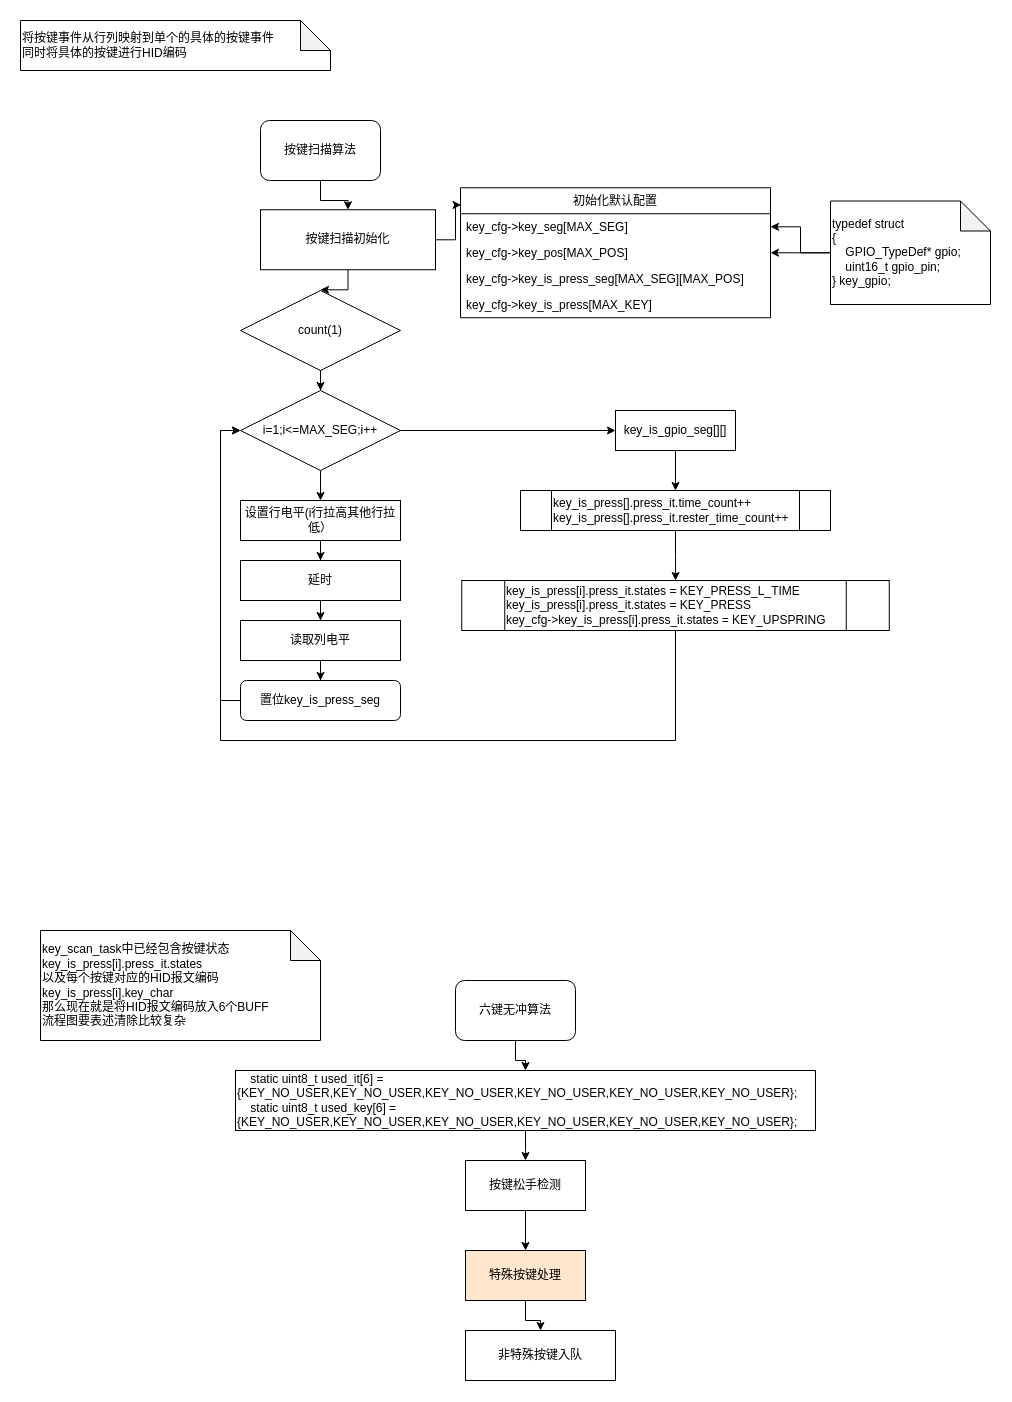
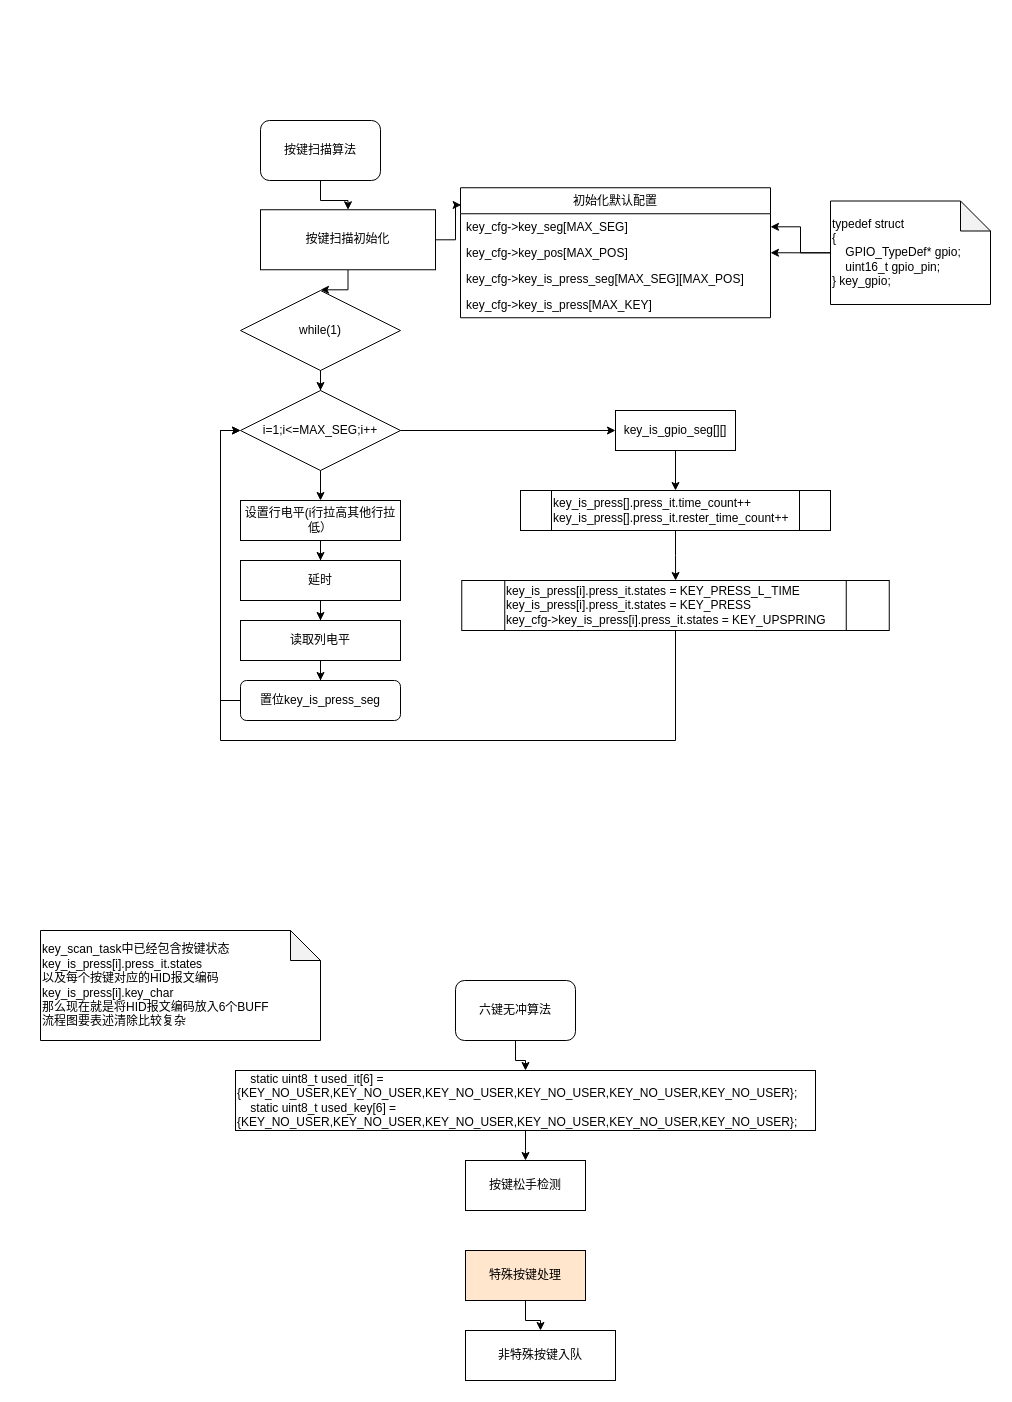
(176, 46) -> none
(321, 331) -> (321, 331)
(526, 1227) -> none
